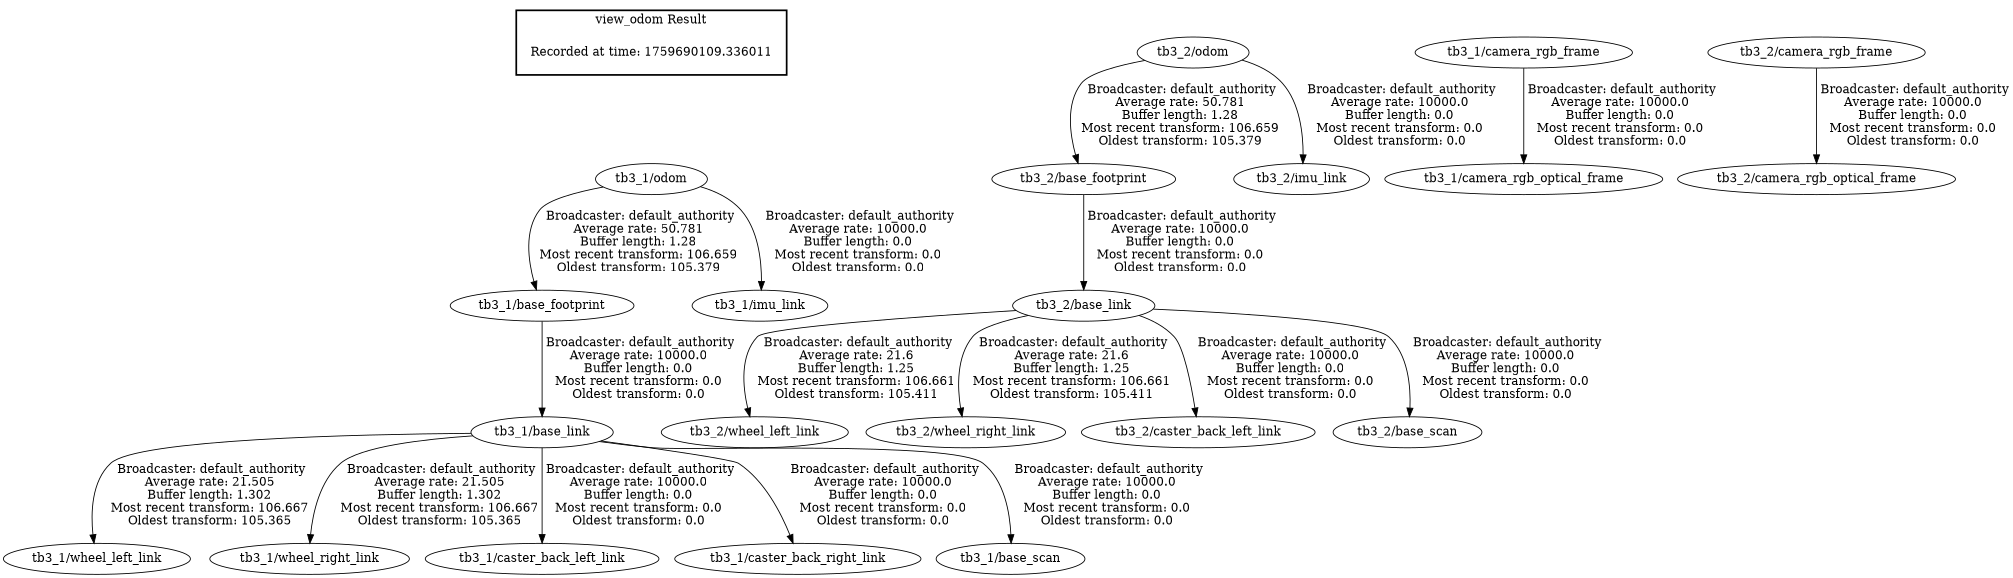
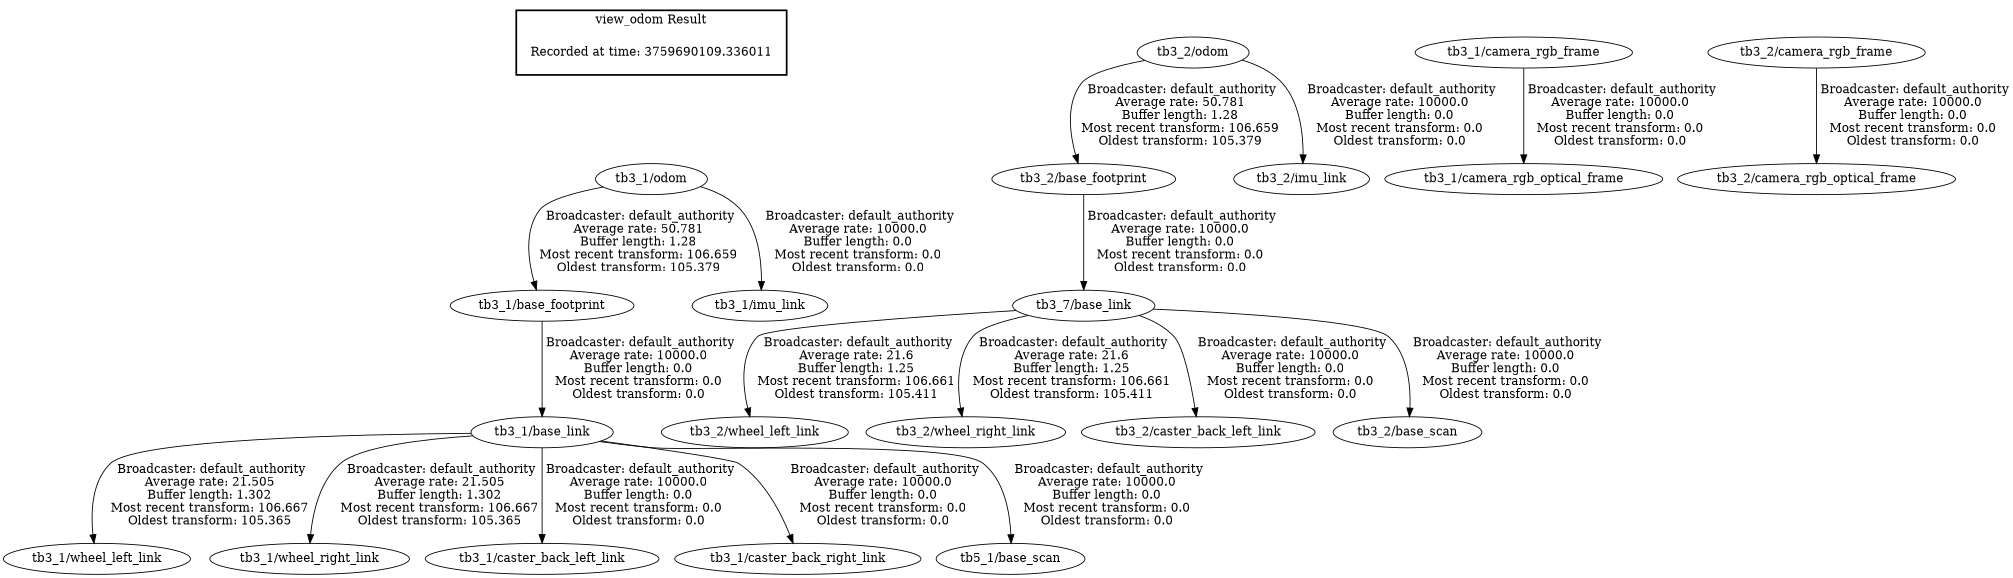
(651, 53) -> (651, 53)
(1084, 306) -> (1084, 306)
(1011, 559) -> (1011, 559)
